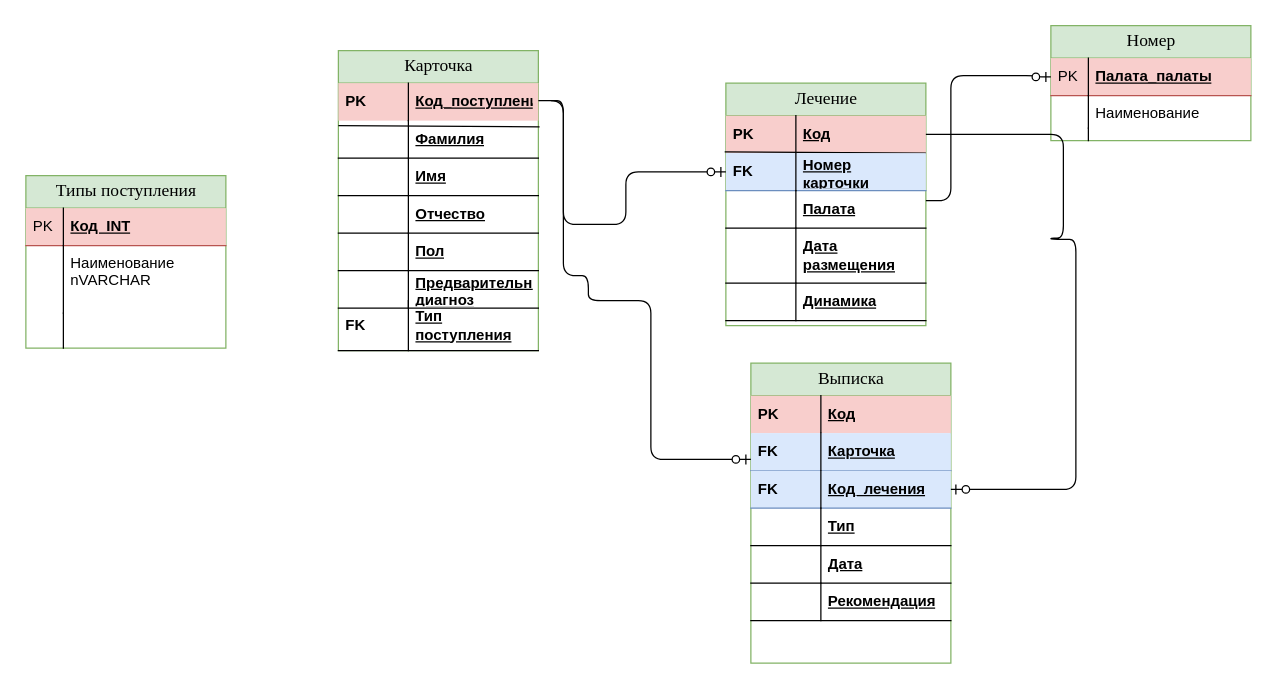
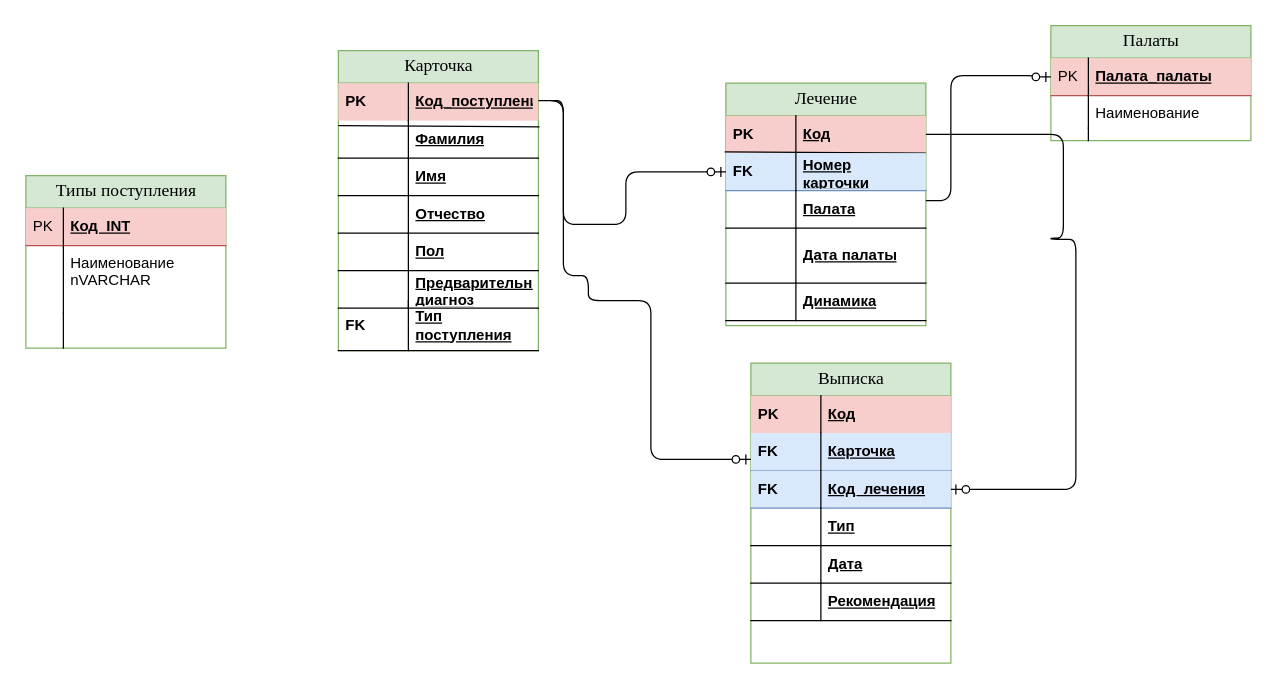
(1151, 42) -> (1151, 42)
(862, 256) -> (847, 256)
